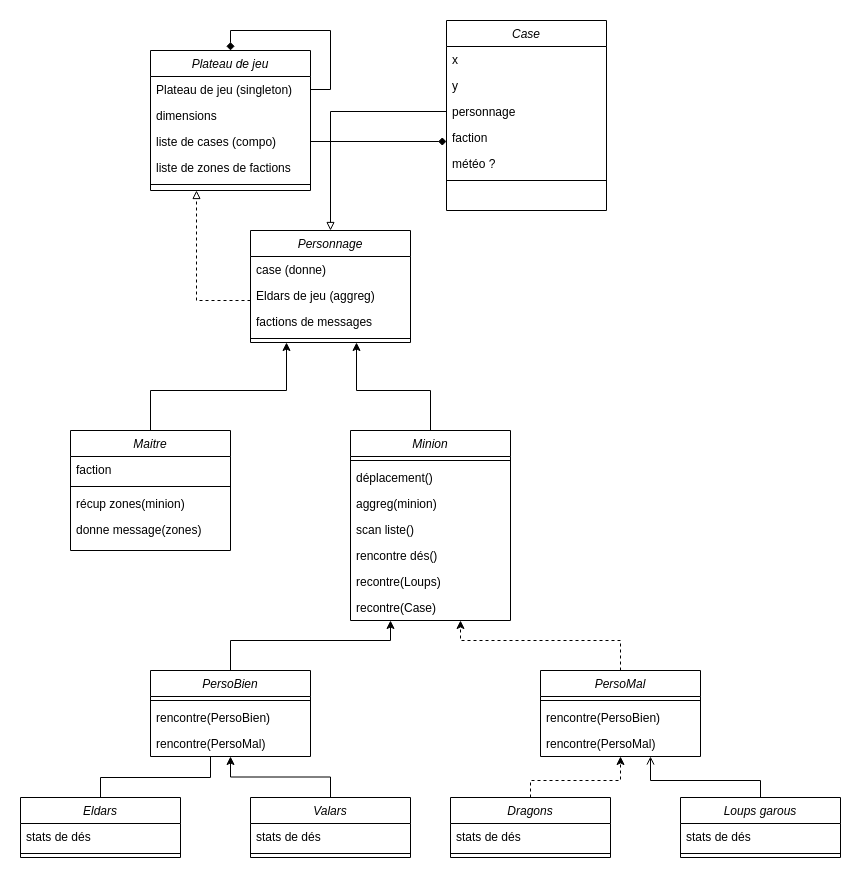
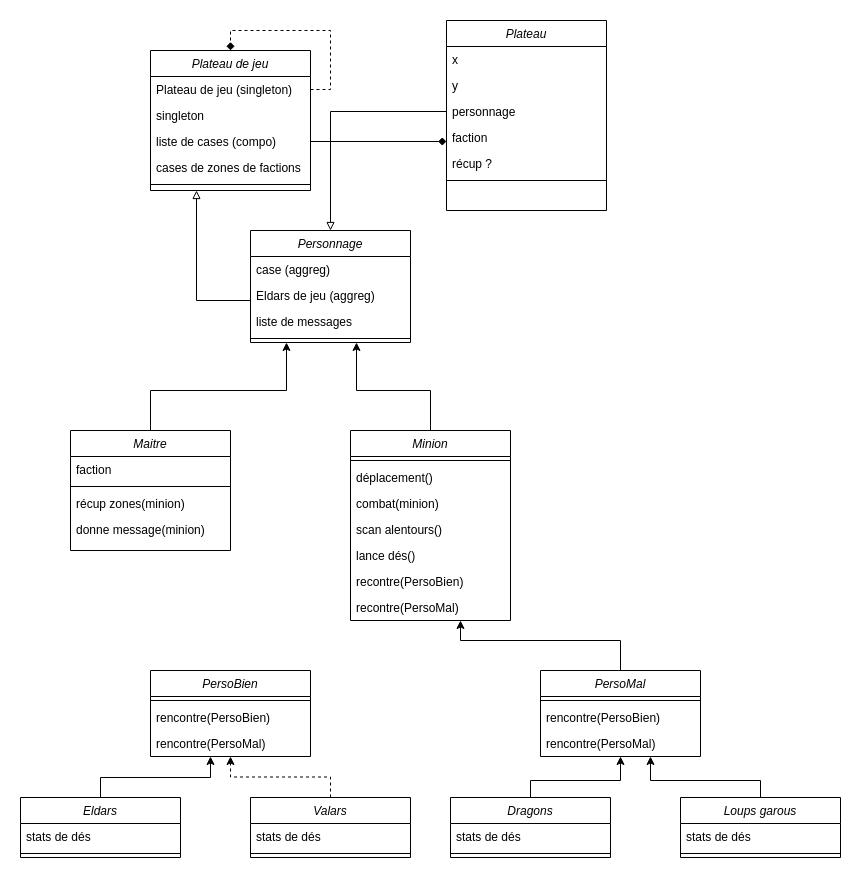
(314, 31) -> (314, 31)
(526, 34) -> (526, 34)
(186, 116) -> (183, 116)
(474, 164) -> (474, 164)
(232, 168) -> (236, 168)
(295, 270) -> (298, 270)
(197, 276) -> (197, 276)
(319, 322) -> (307, 322)
(400, 504) -> (400, 504)
(142, 530) -> (142, 530)
(392, 530) -> (407, 530)
(405, 556) -> (390, 556)
(406, 582) -> (418, 582)
(403, 608) -> (415, 608)
(302, 641) -> none
(549, 641) -> (549, 641)
(211, 762) -> (211, 764)
(651, 762) -> (651, 764)
(284, 777) -> (284, 777)
(576, 781) -> (576, 781)
